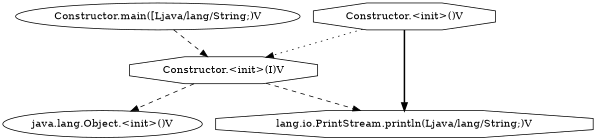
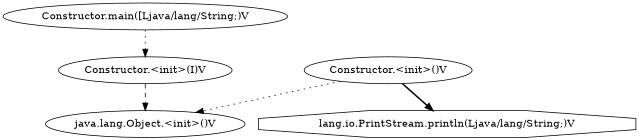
(404, 16) -> (388, 70)
(188, 41) -> (145, 40)
(318, 42) -> (272, 96)
(224, 70) -> (145, 70)
(310, 96) -> none
